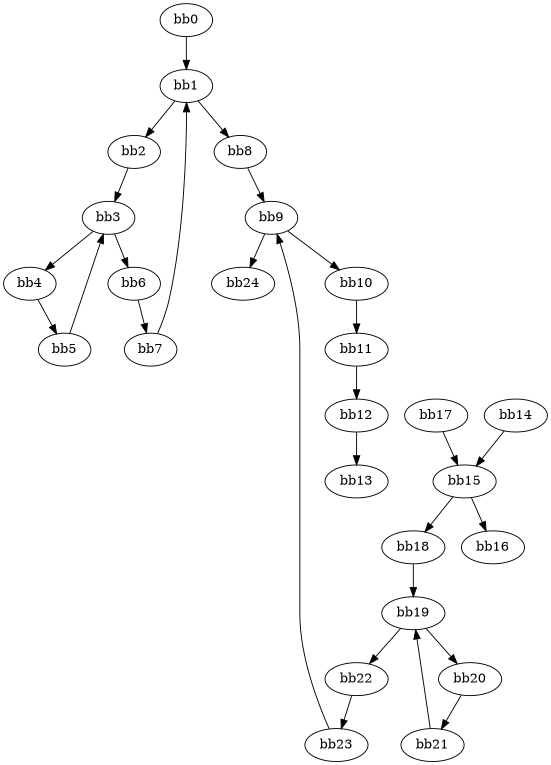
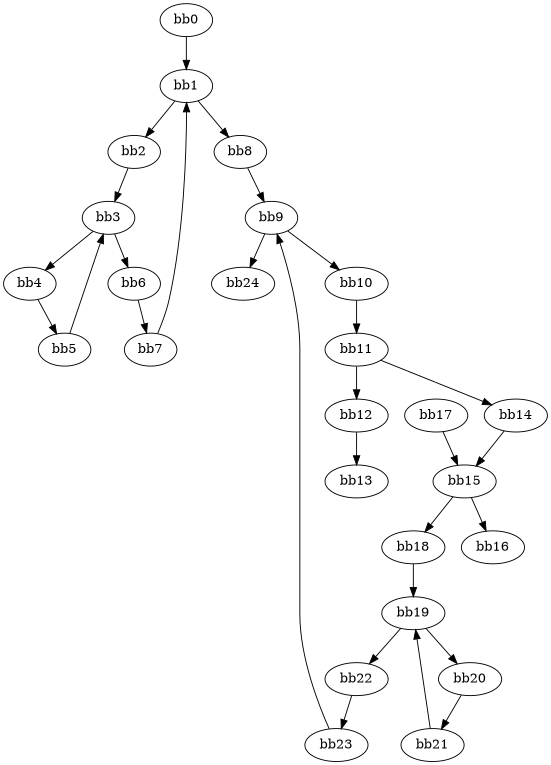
none -> (432, 381)
